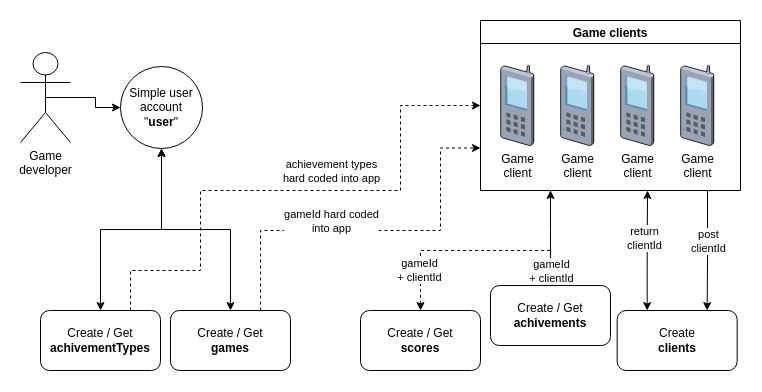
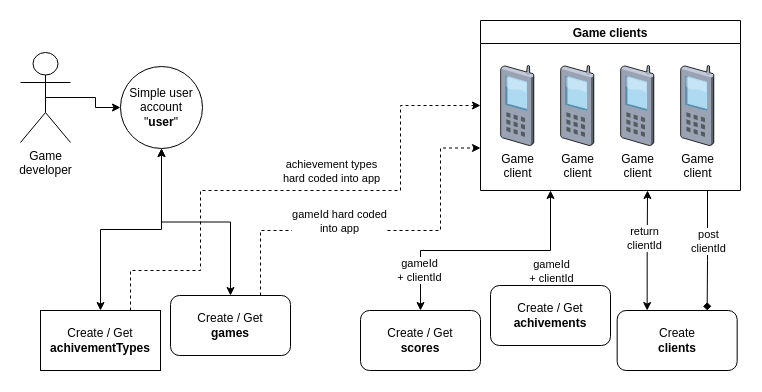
(482, 251) -> (482, 251)
(551, 255) -> none
(707, 302) -> (707, 301)
(101, 341) -> (101, 341)
(231, 341) -> (231, 326)
